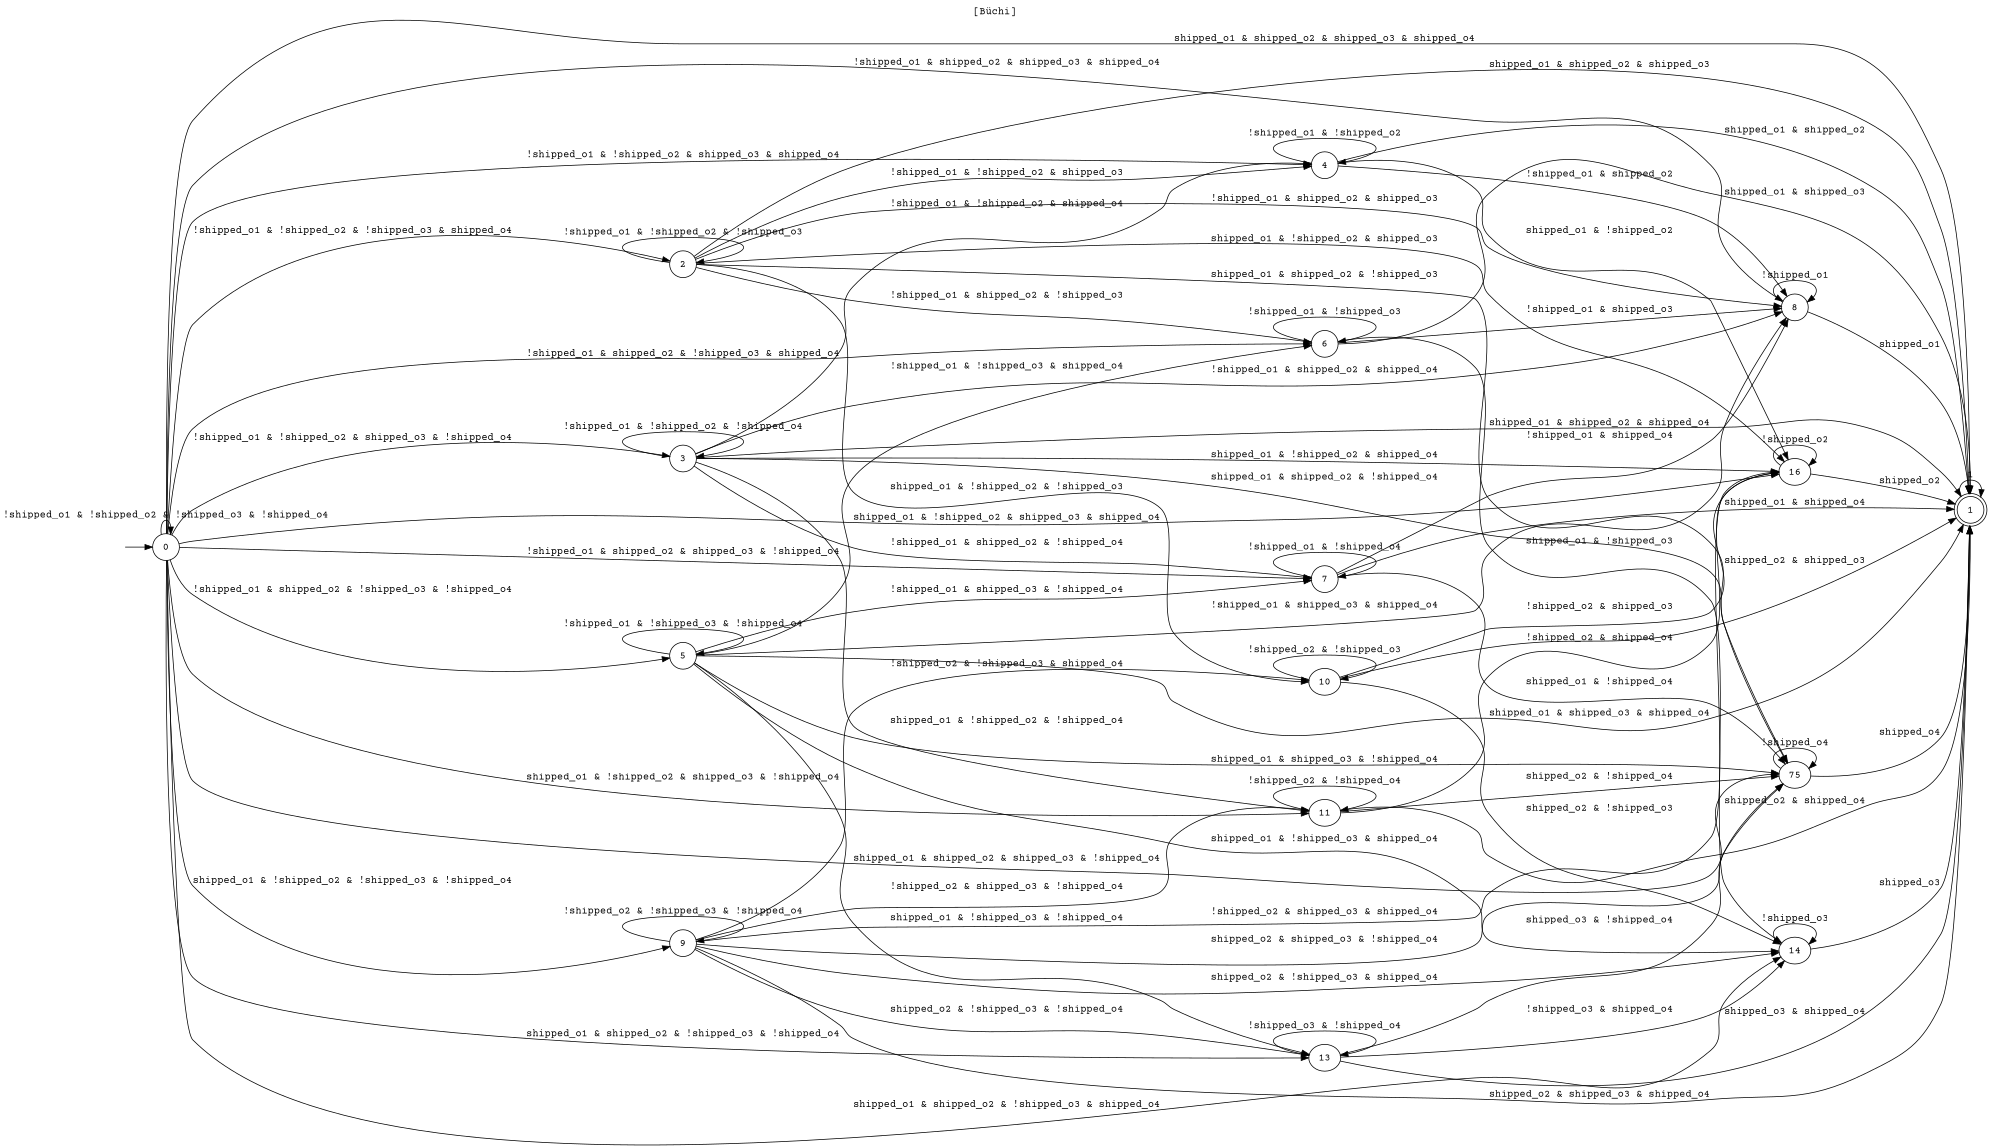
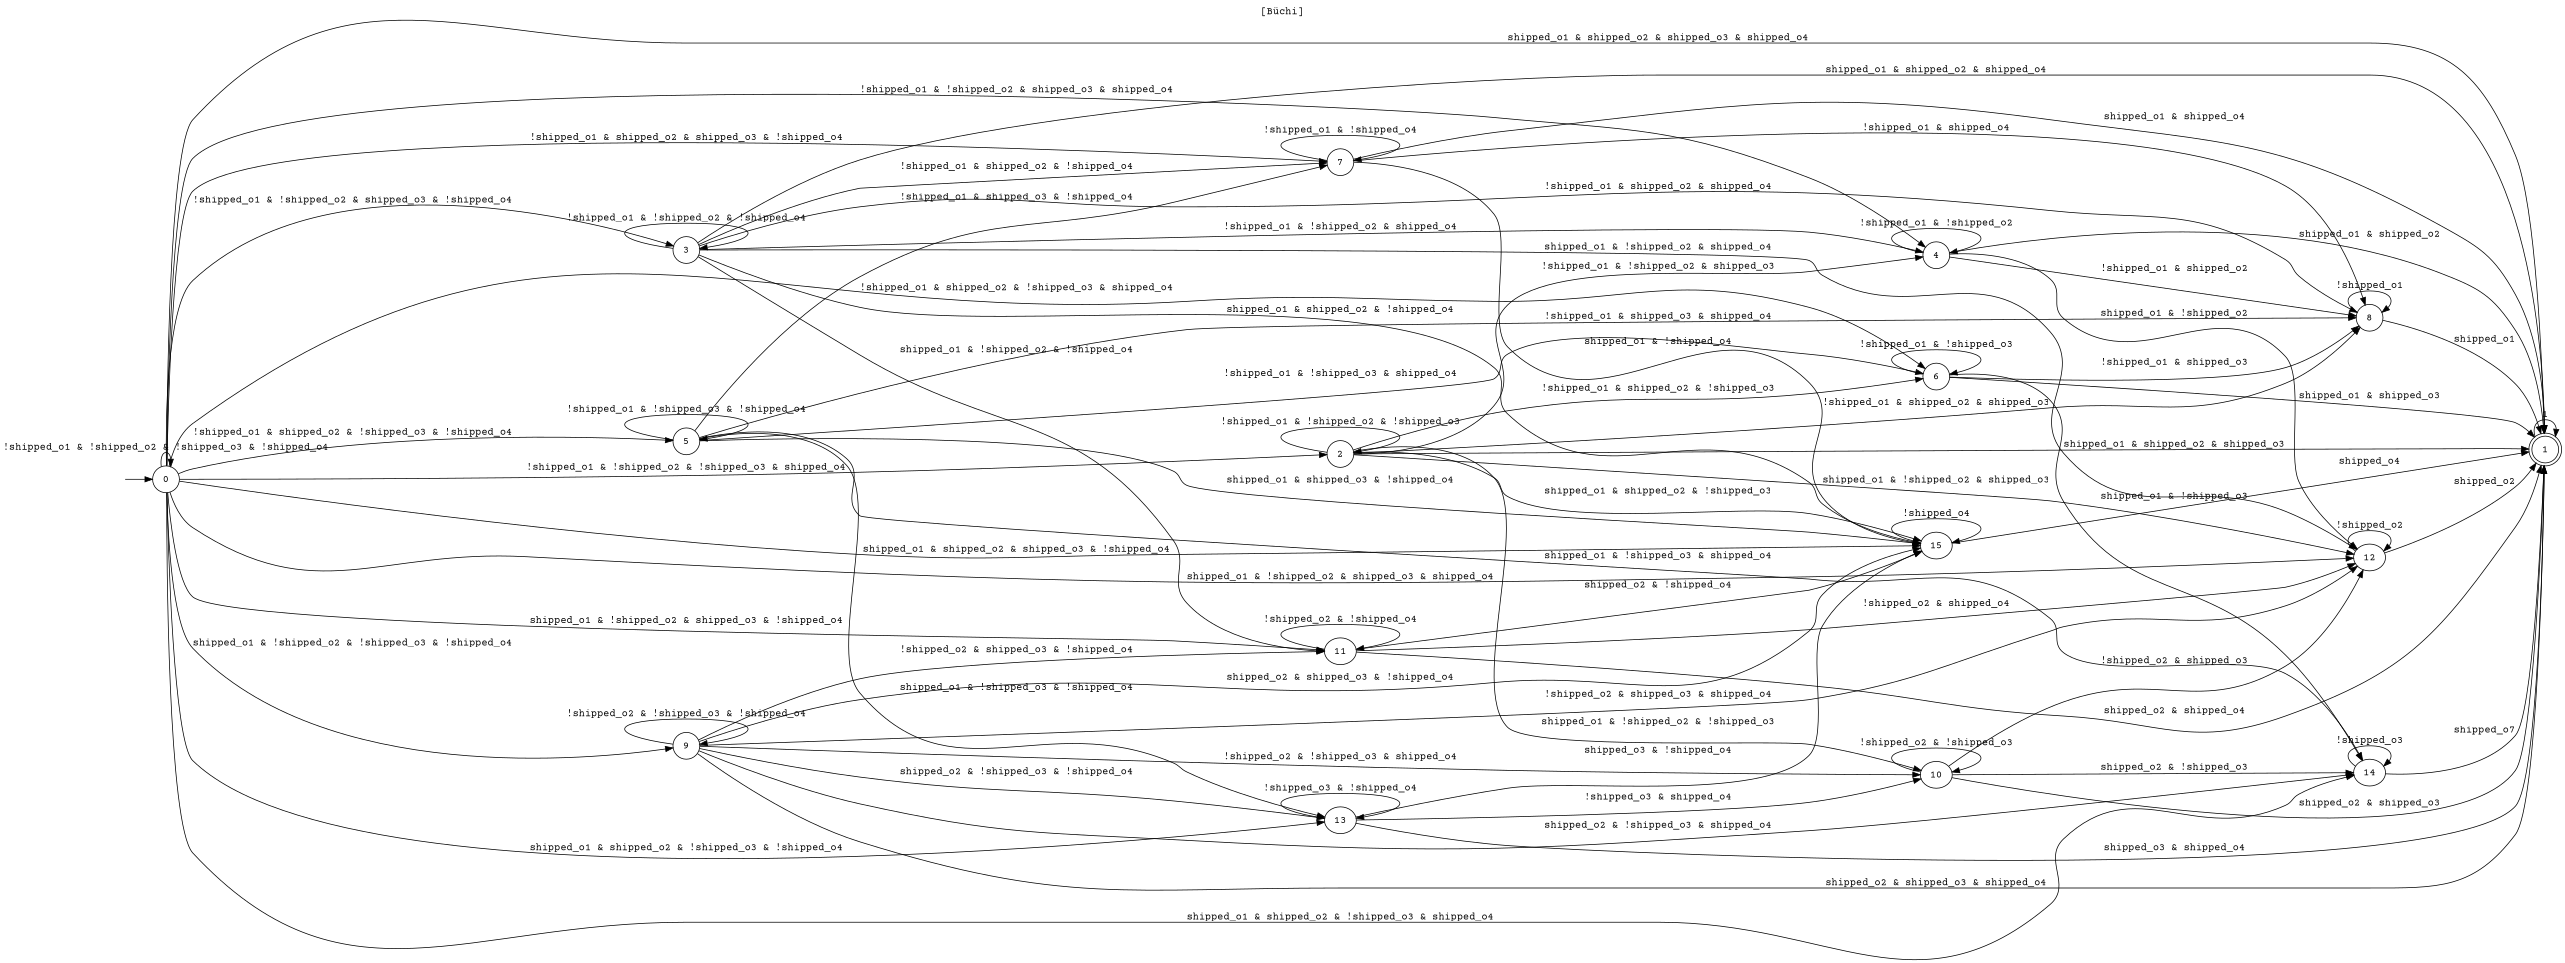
(852, 68) -> none
(1795, 472) -> (2370, 557)
(1356, 730) -> none
(1795, 775) -> (1936, 546)
(1910, 882) -> (2485, 730)
(1569, 1041) -> (1636, 813)
